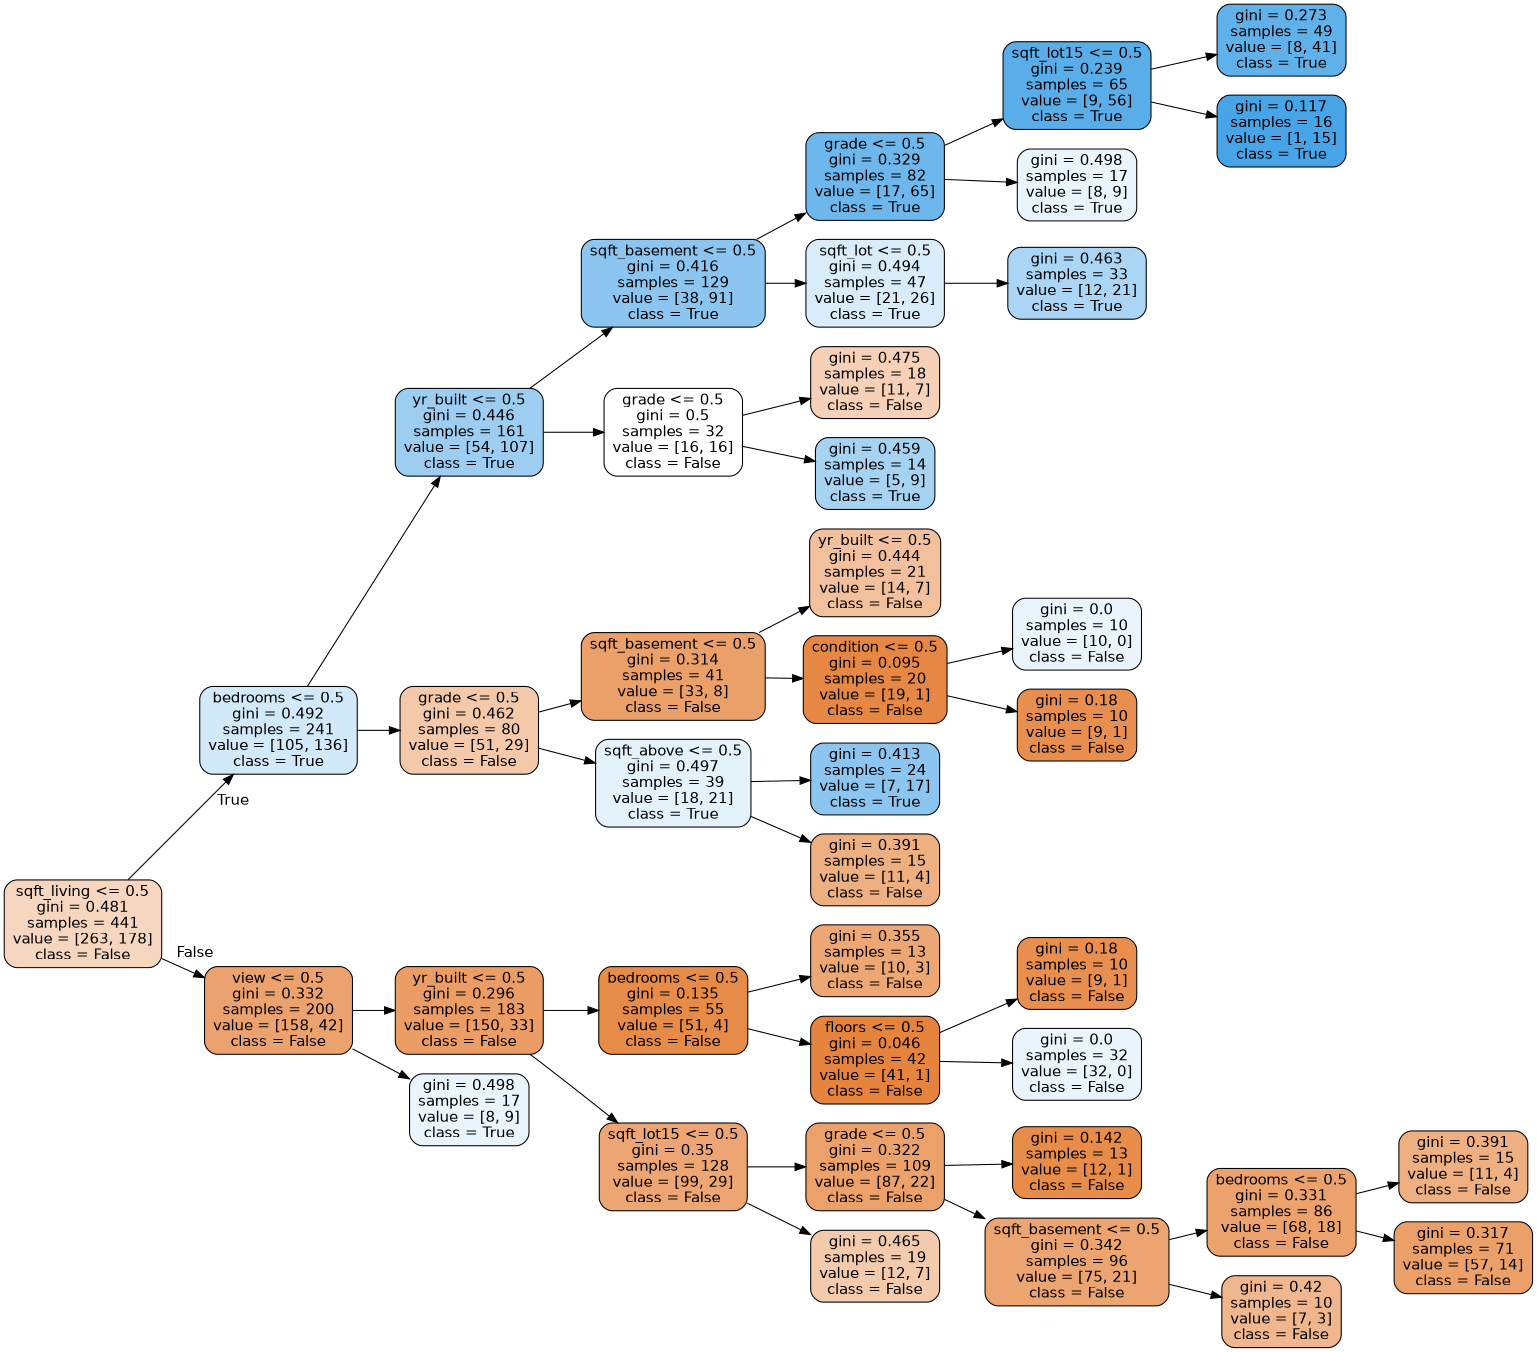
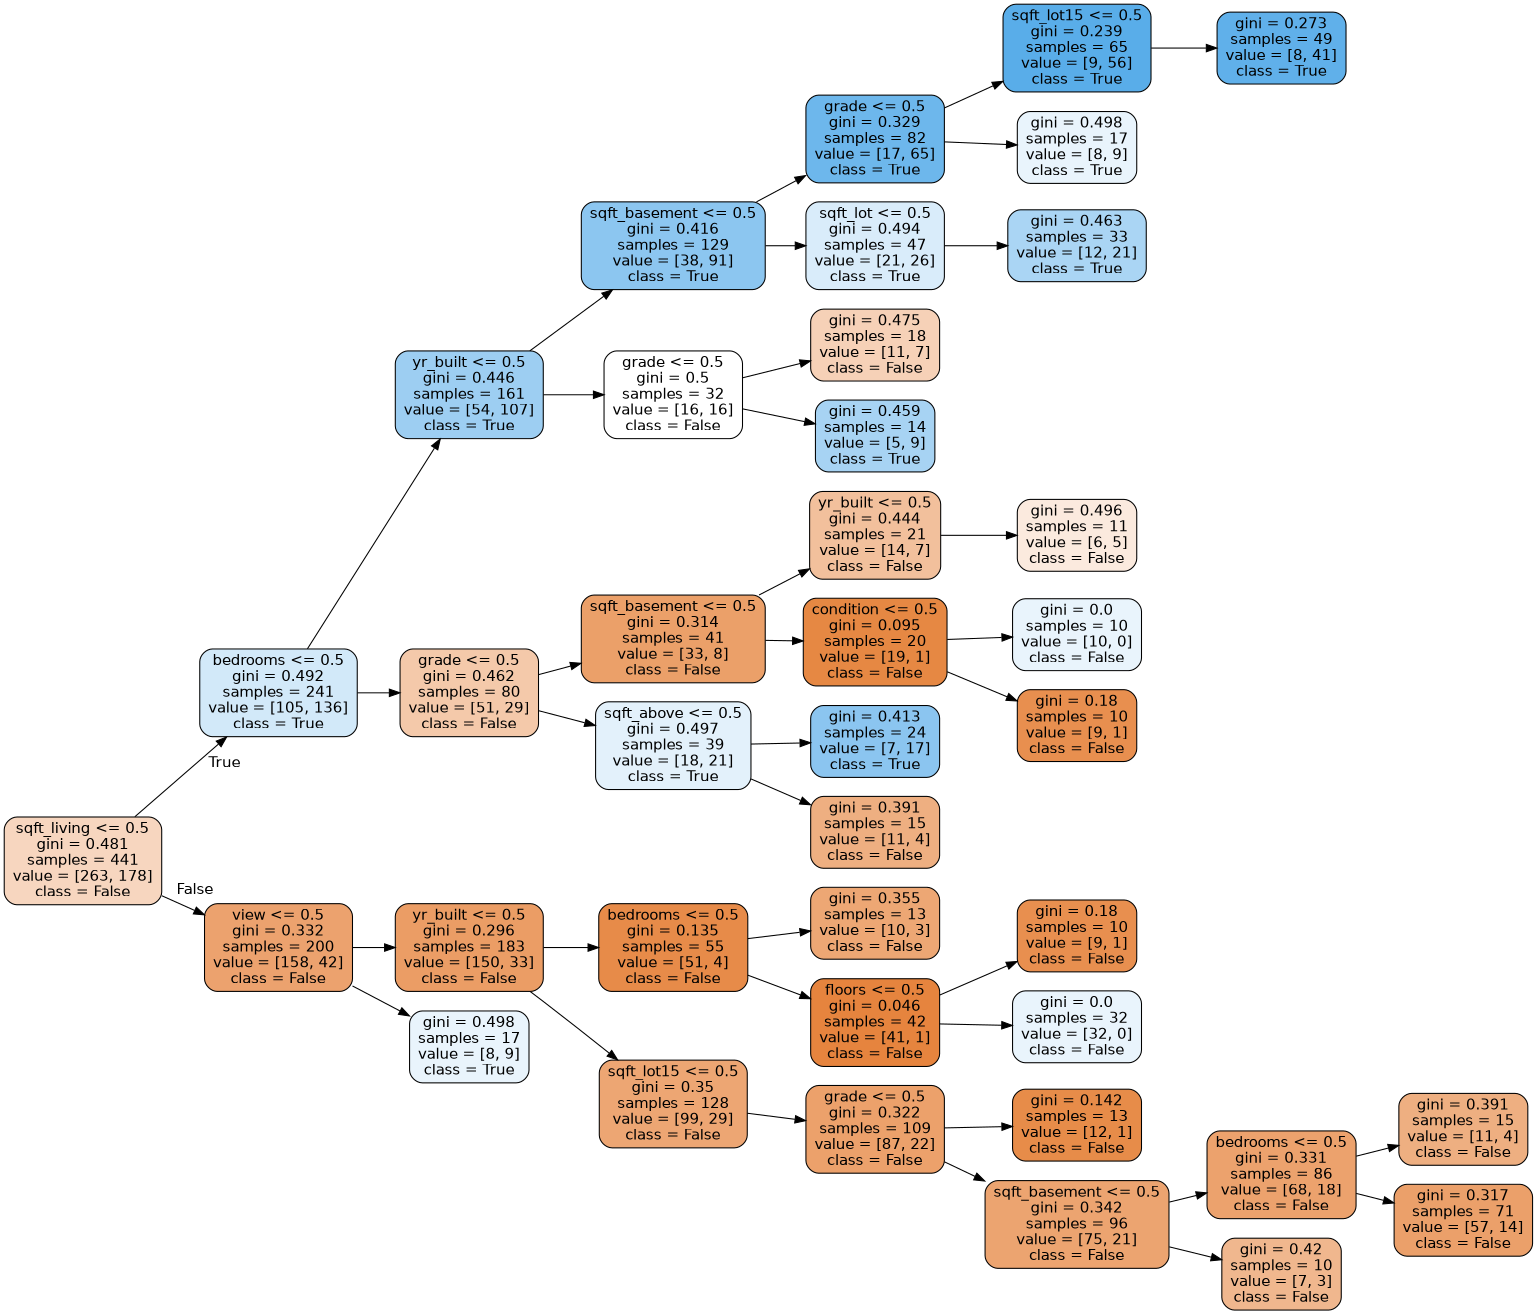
(1282, 131) -> none
none -> (1077, 535)
(875, 1266) -> none
